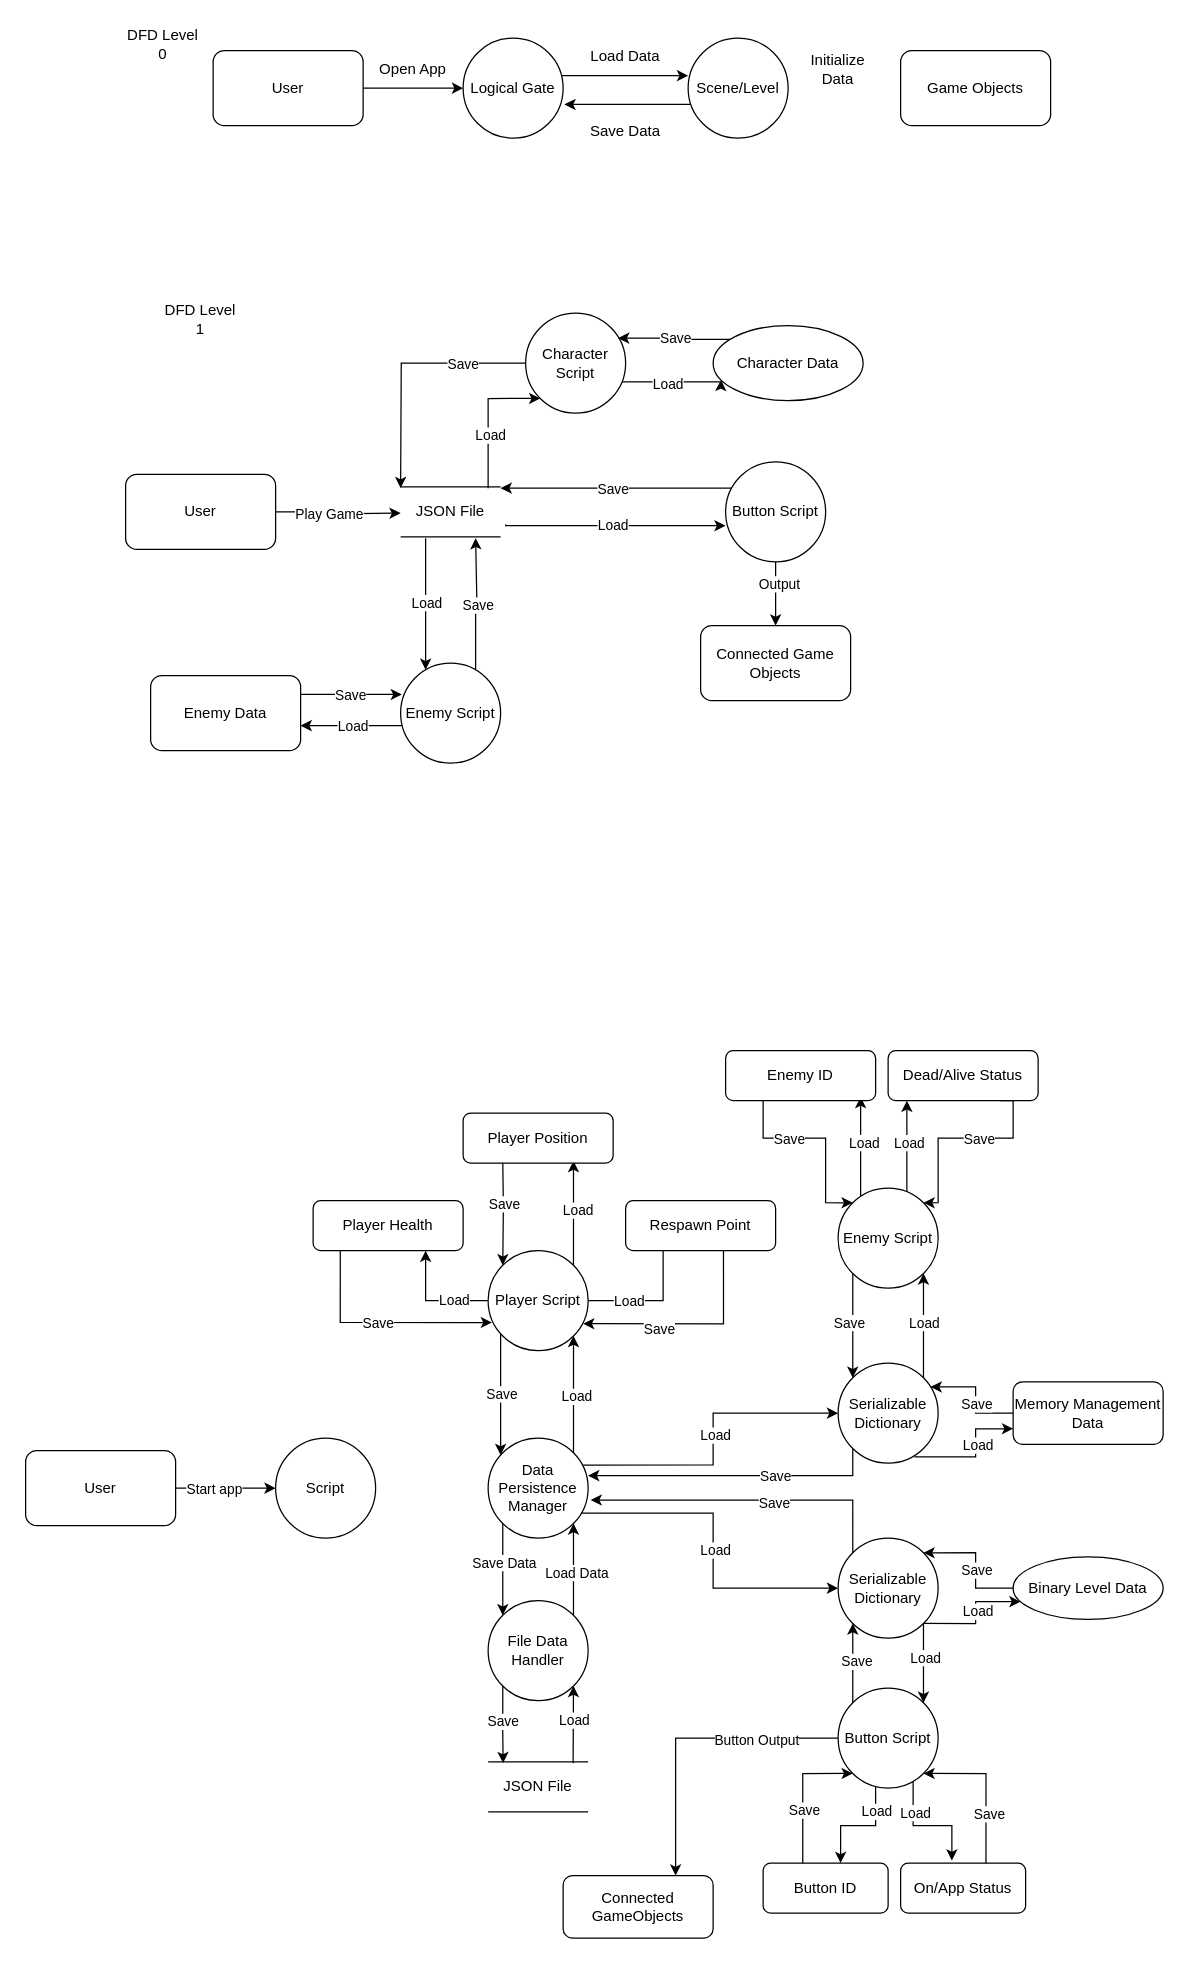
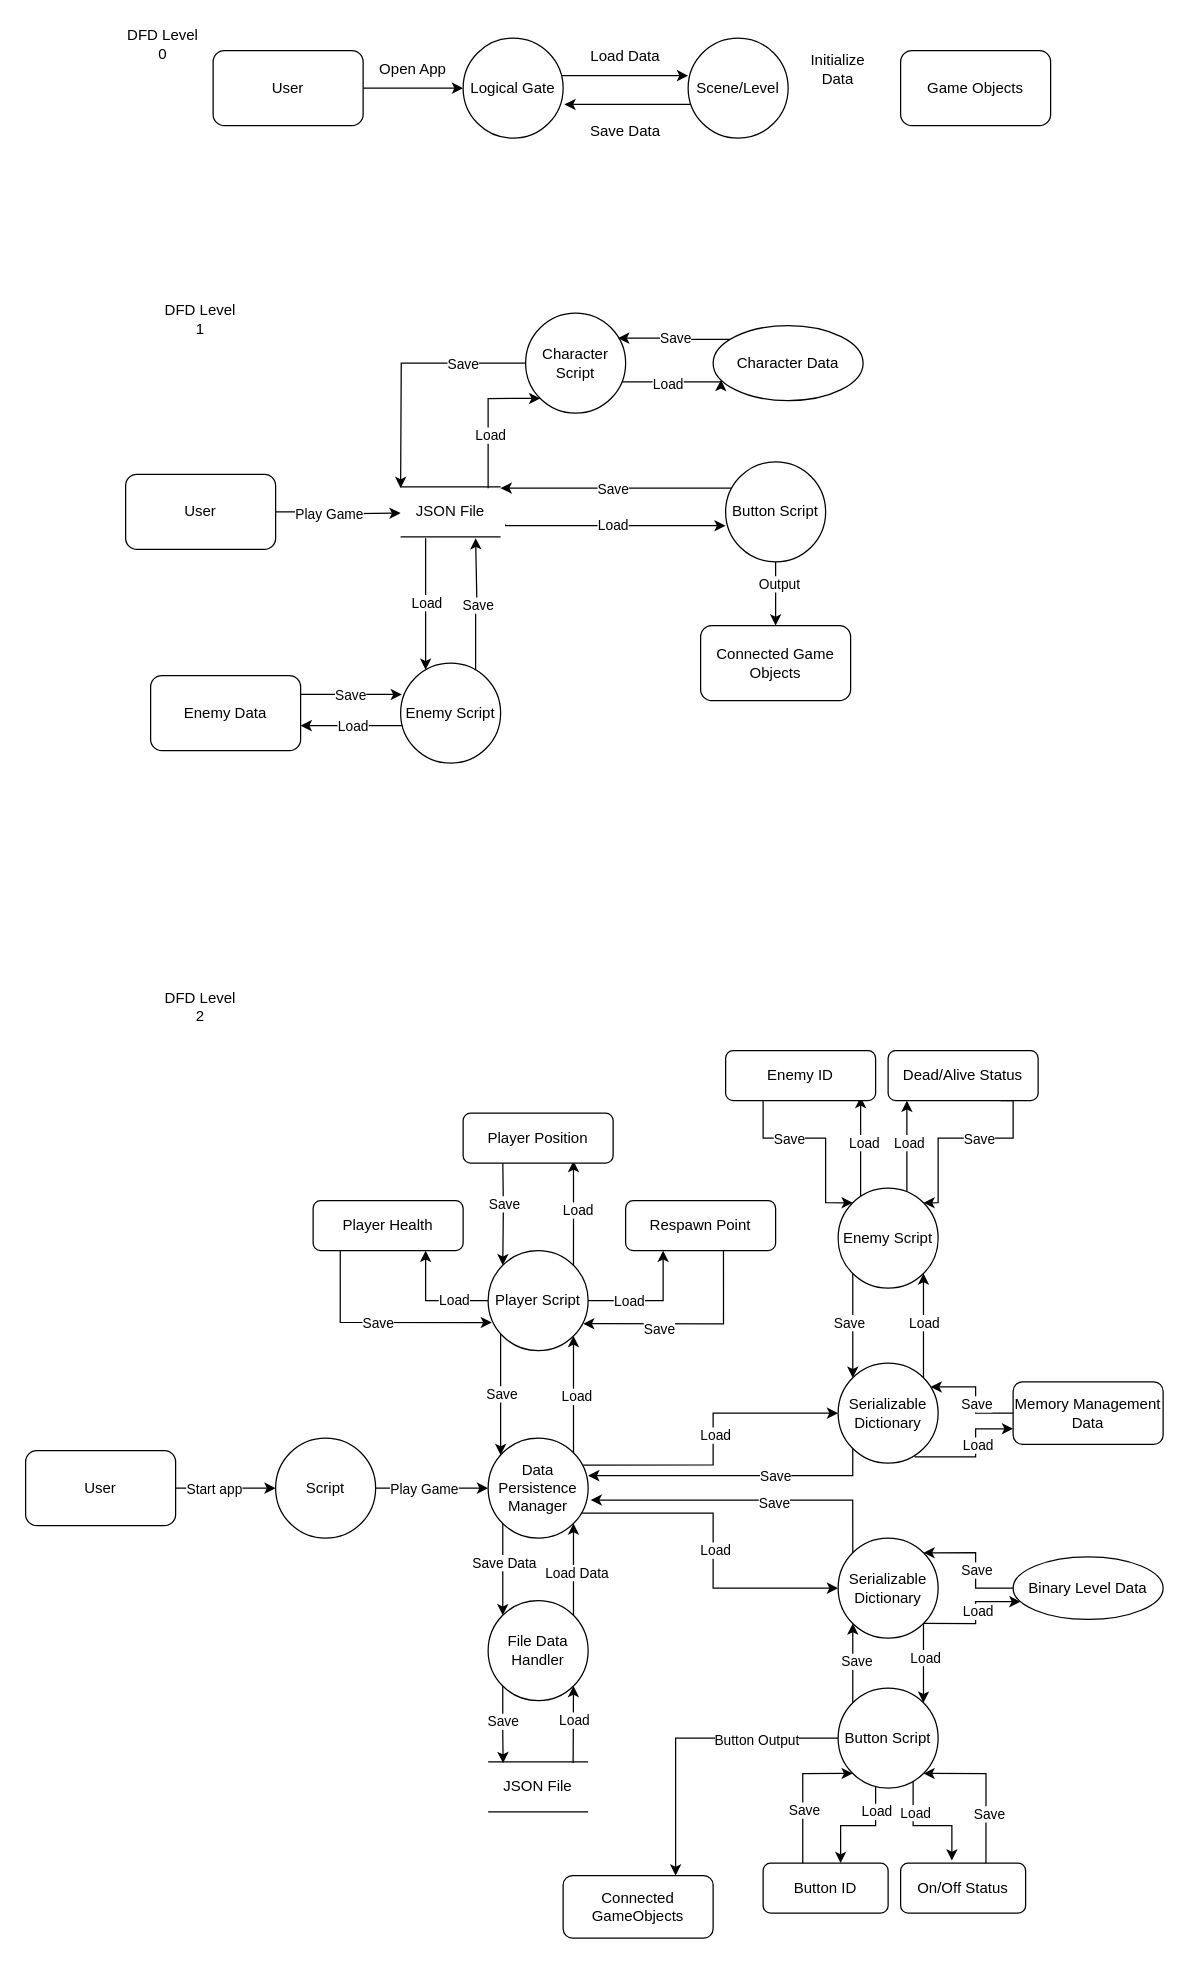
none -> (201, 1007)
(663, 1257) -> (663, 1261)
none -> (428, 1488)
(963, 1888) -> (963, 1888)
